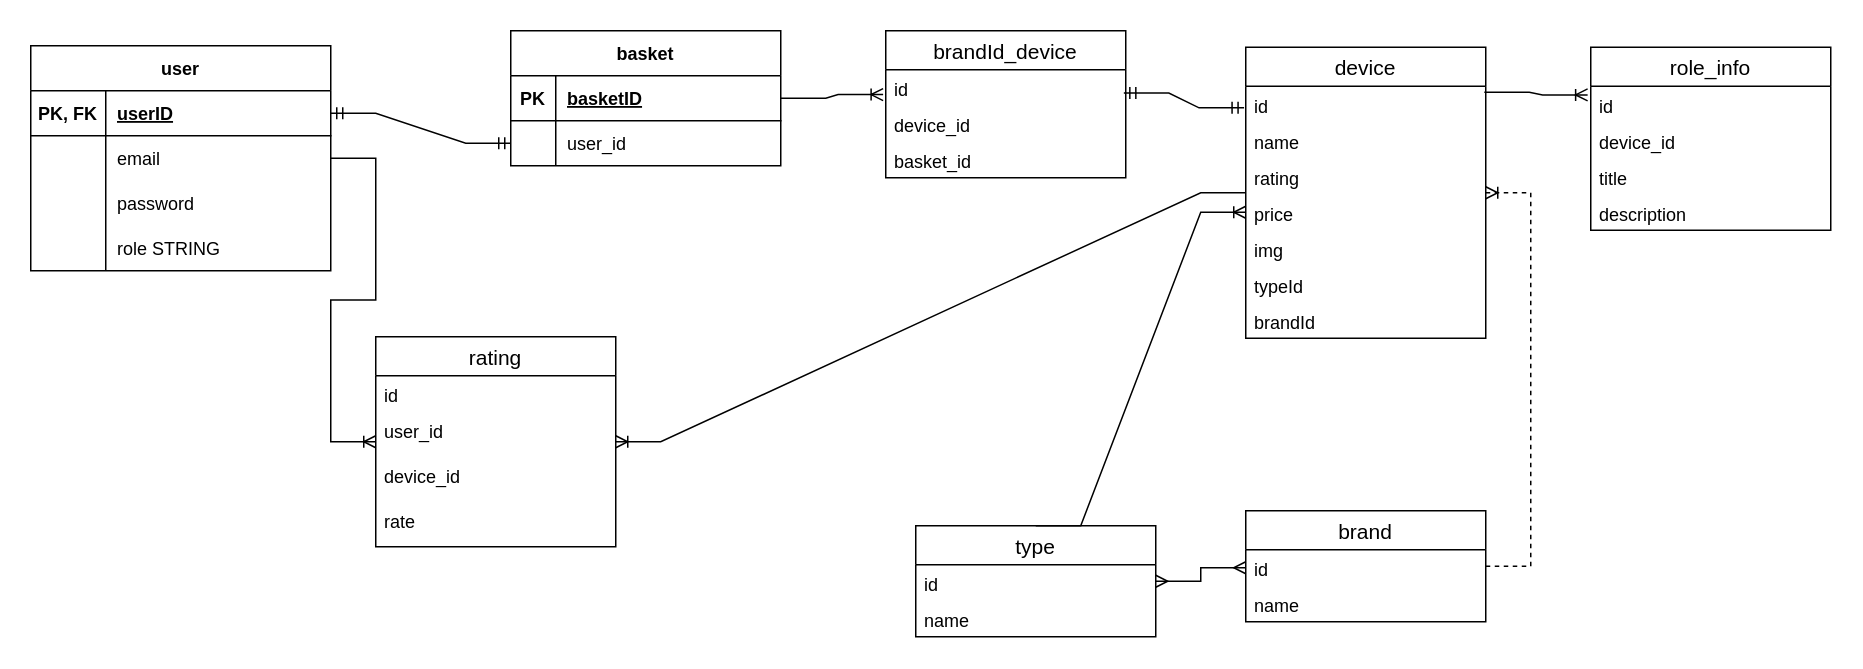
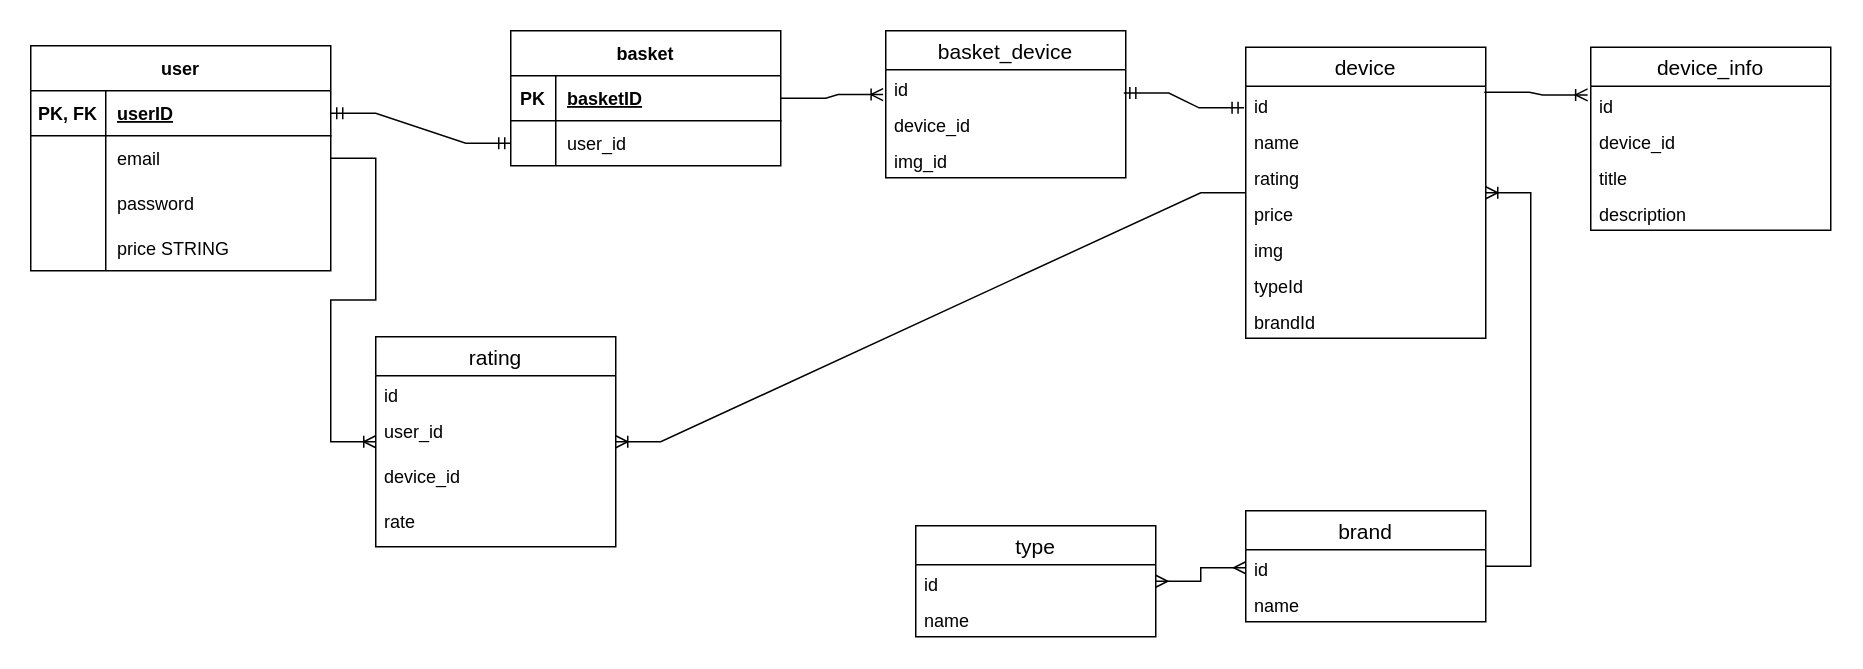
(1005, 52) -> (1005, 52)
(1710, 68) -> (1710, 68)
(937, 162) -> (920, 162)
(168, 249) -> (173, 249)
(1148, 351) -> none
(1531, 380) -> (1531, 380)
